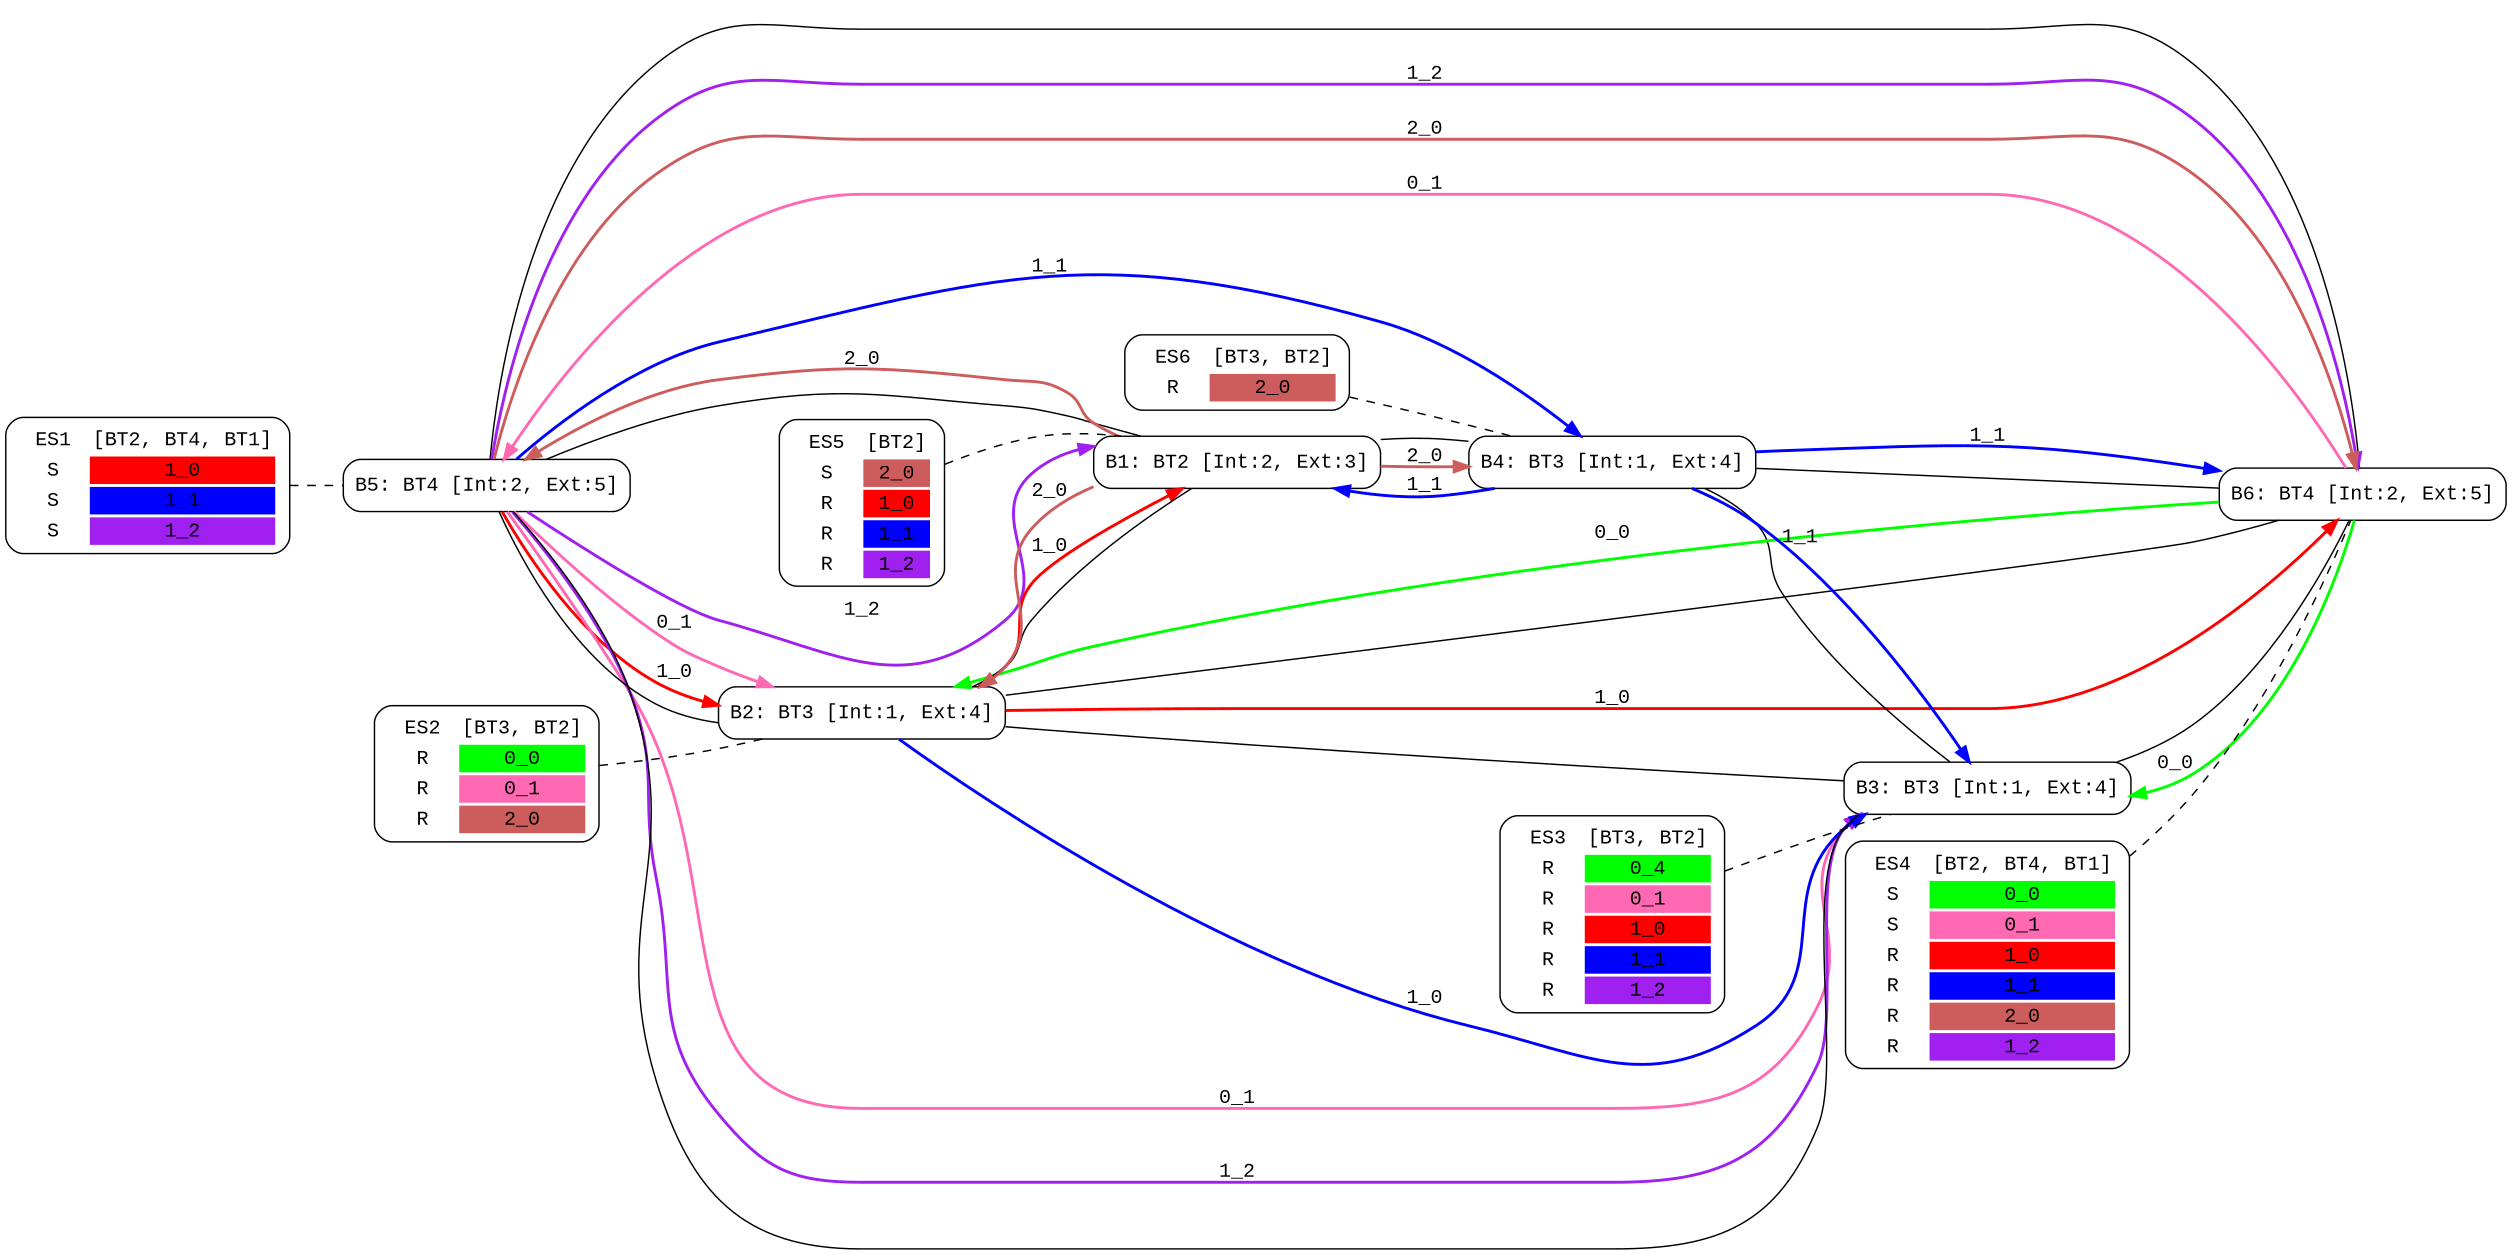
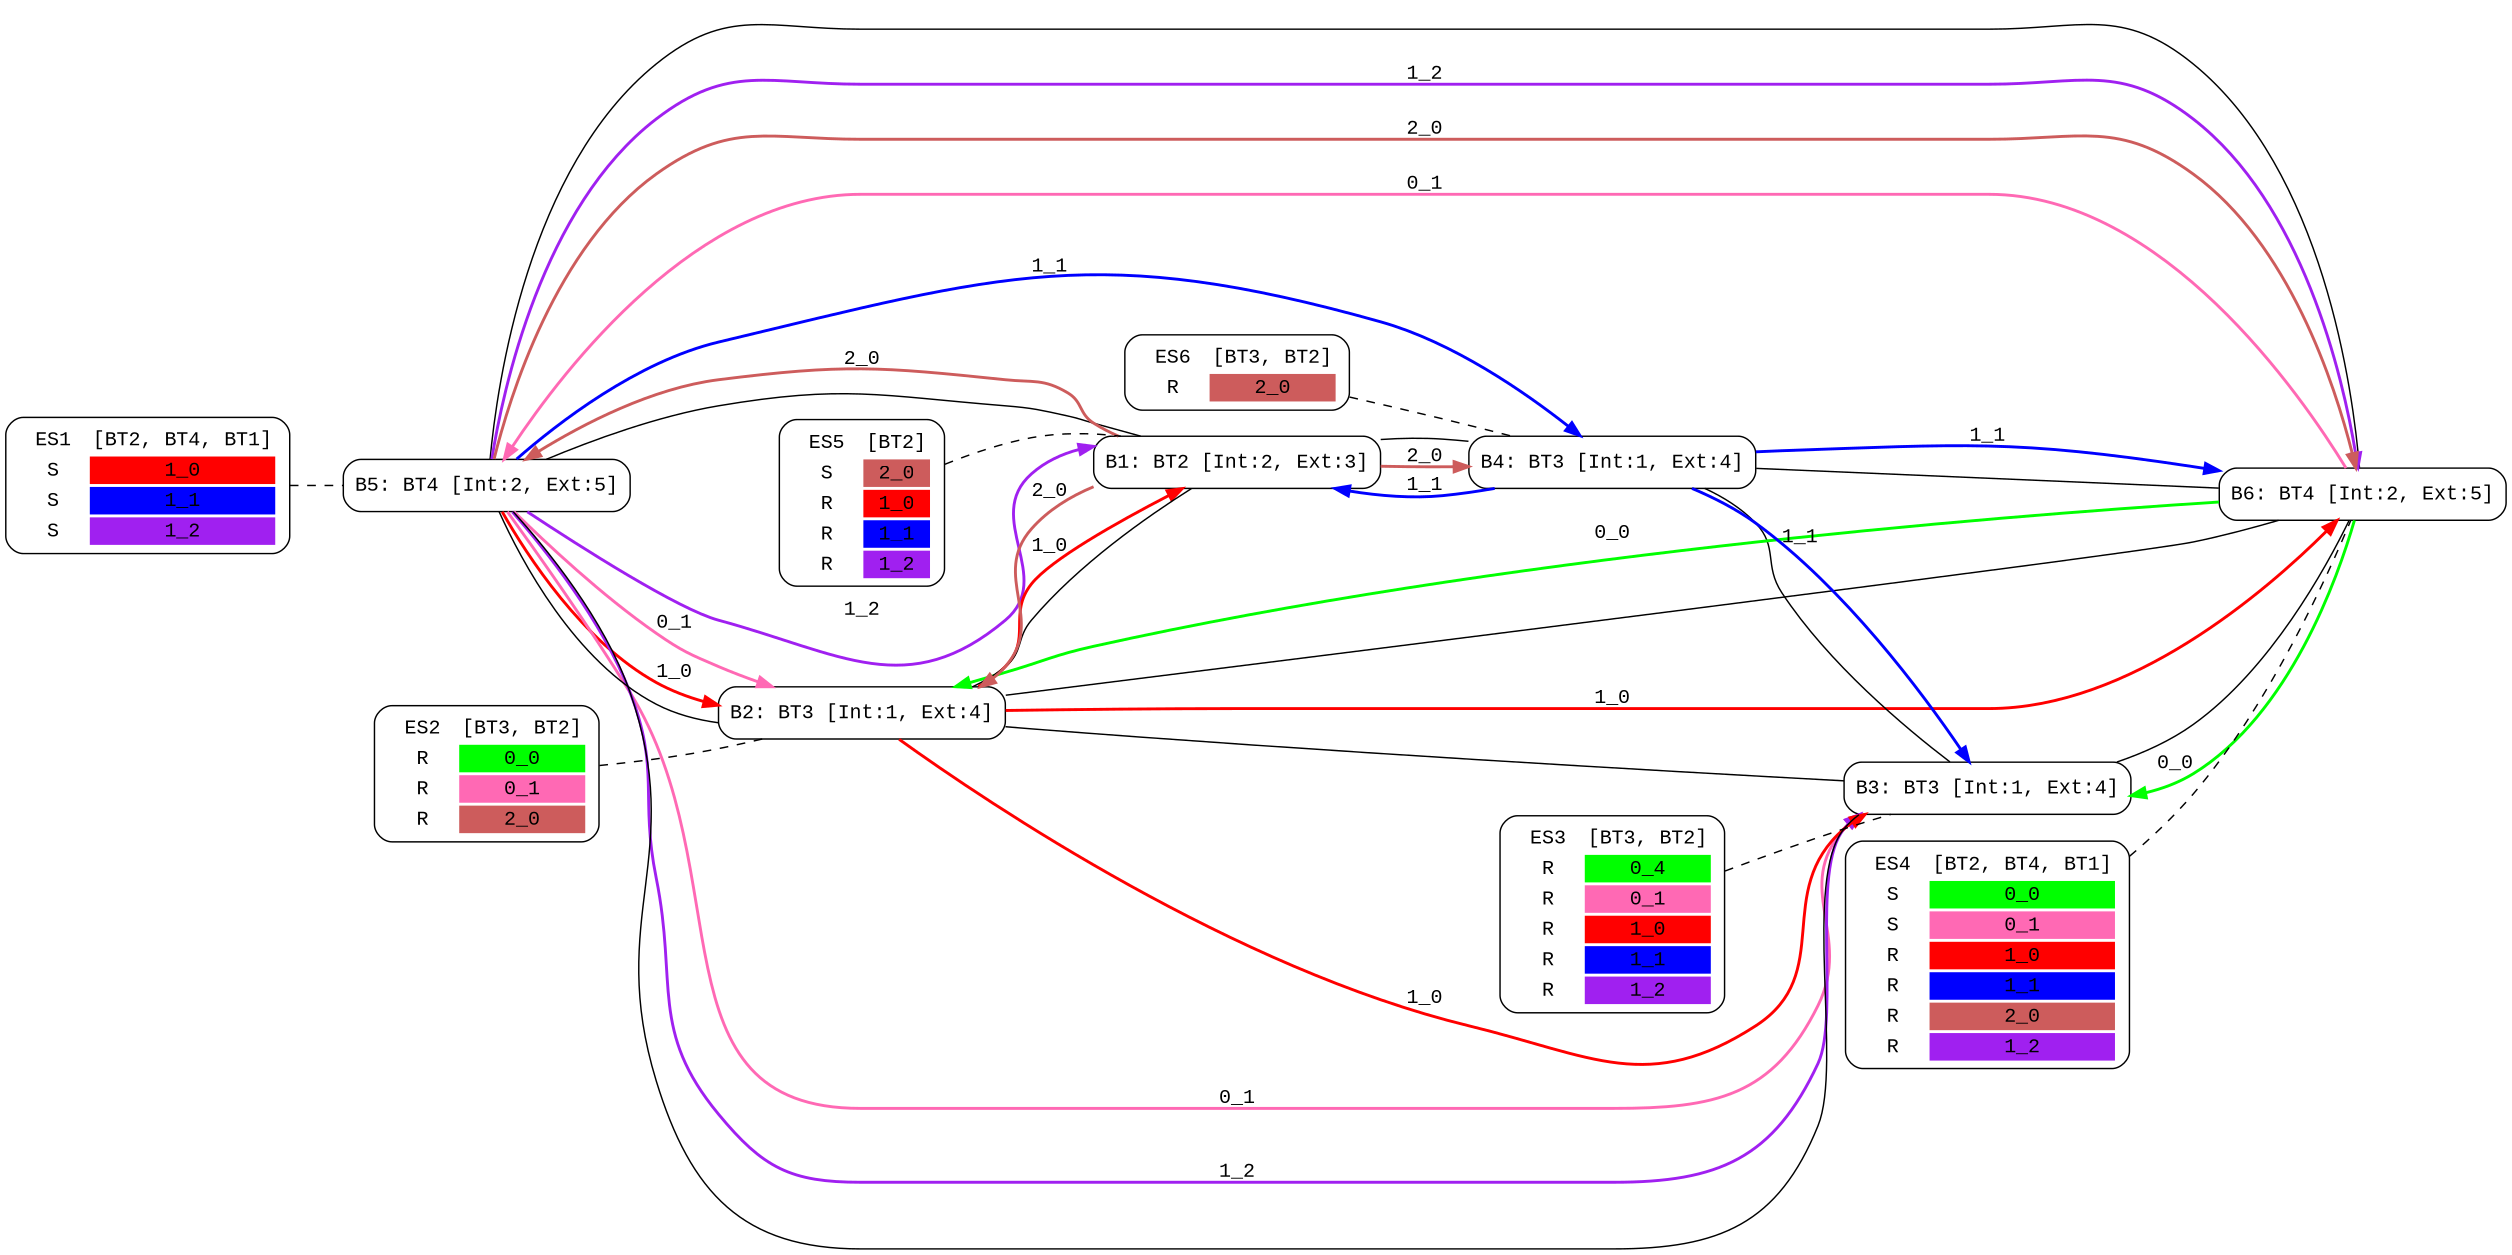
(1417, 1011) -> (1417, 1011)
